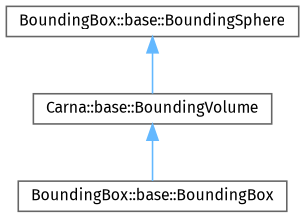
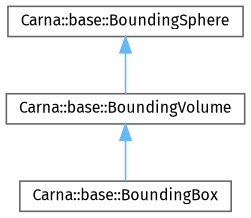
(153, 21) -> (126, 21)
(153, 196) -> (126, 196)
